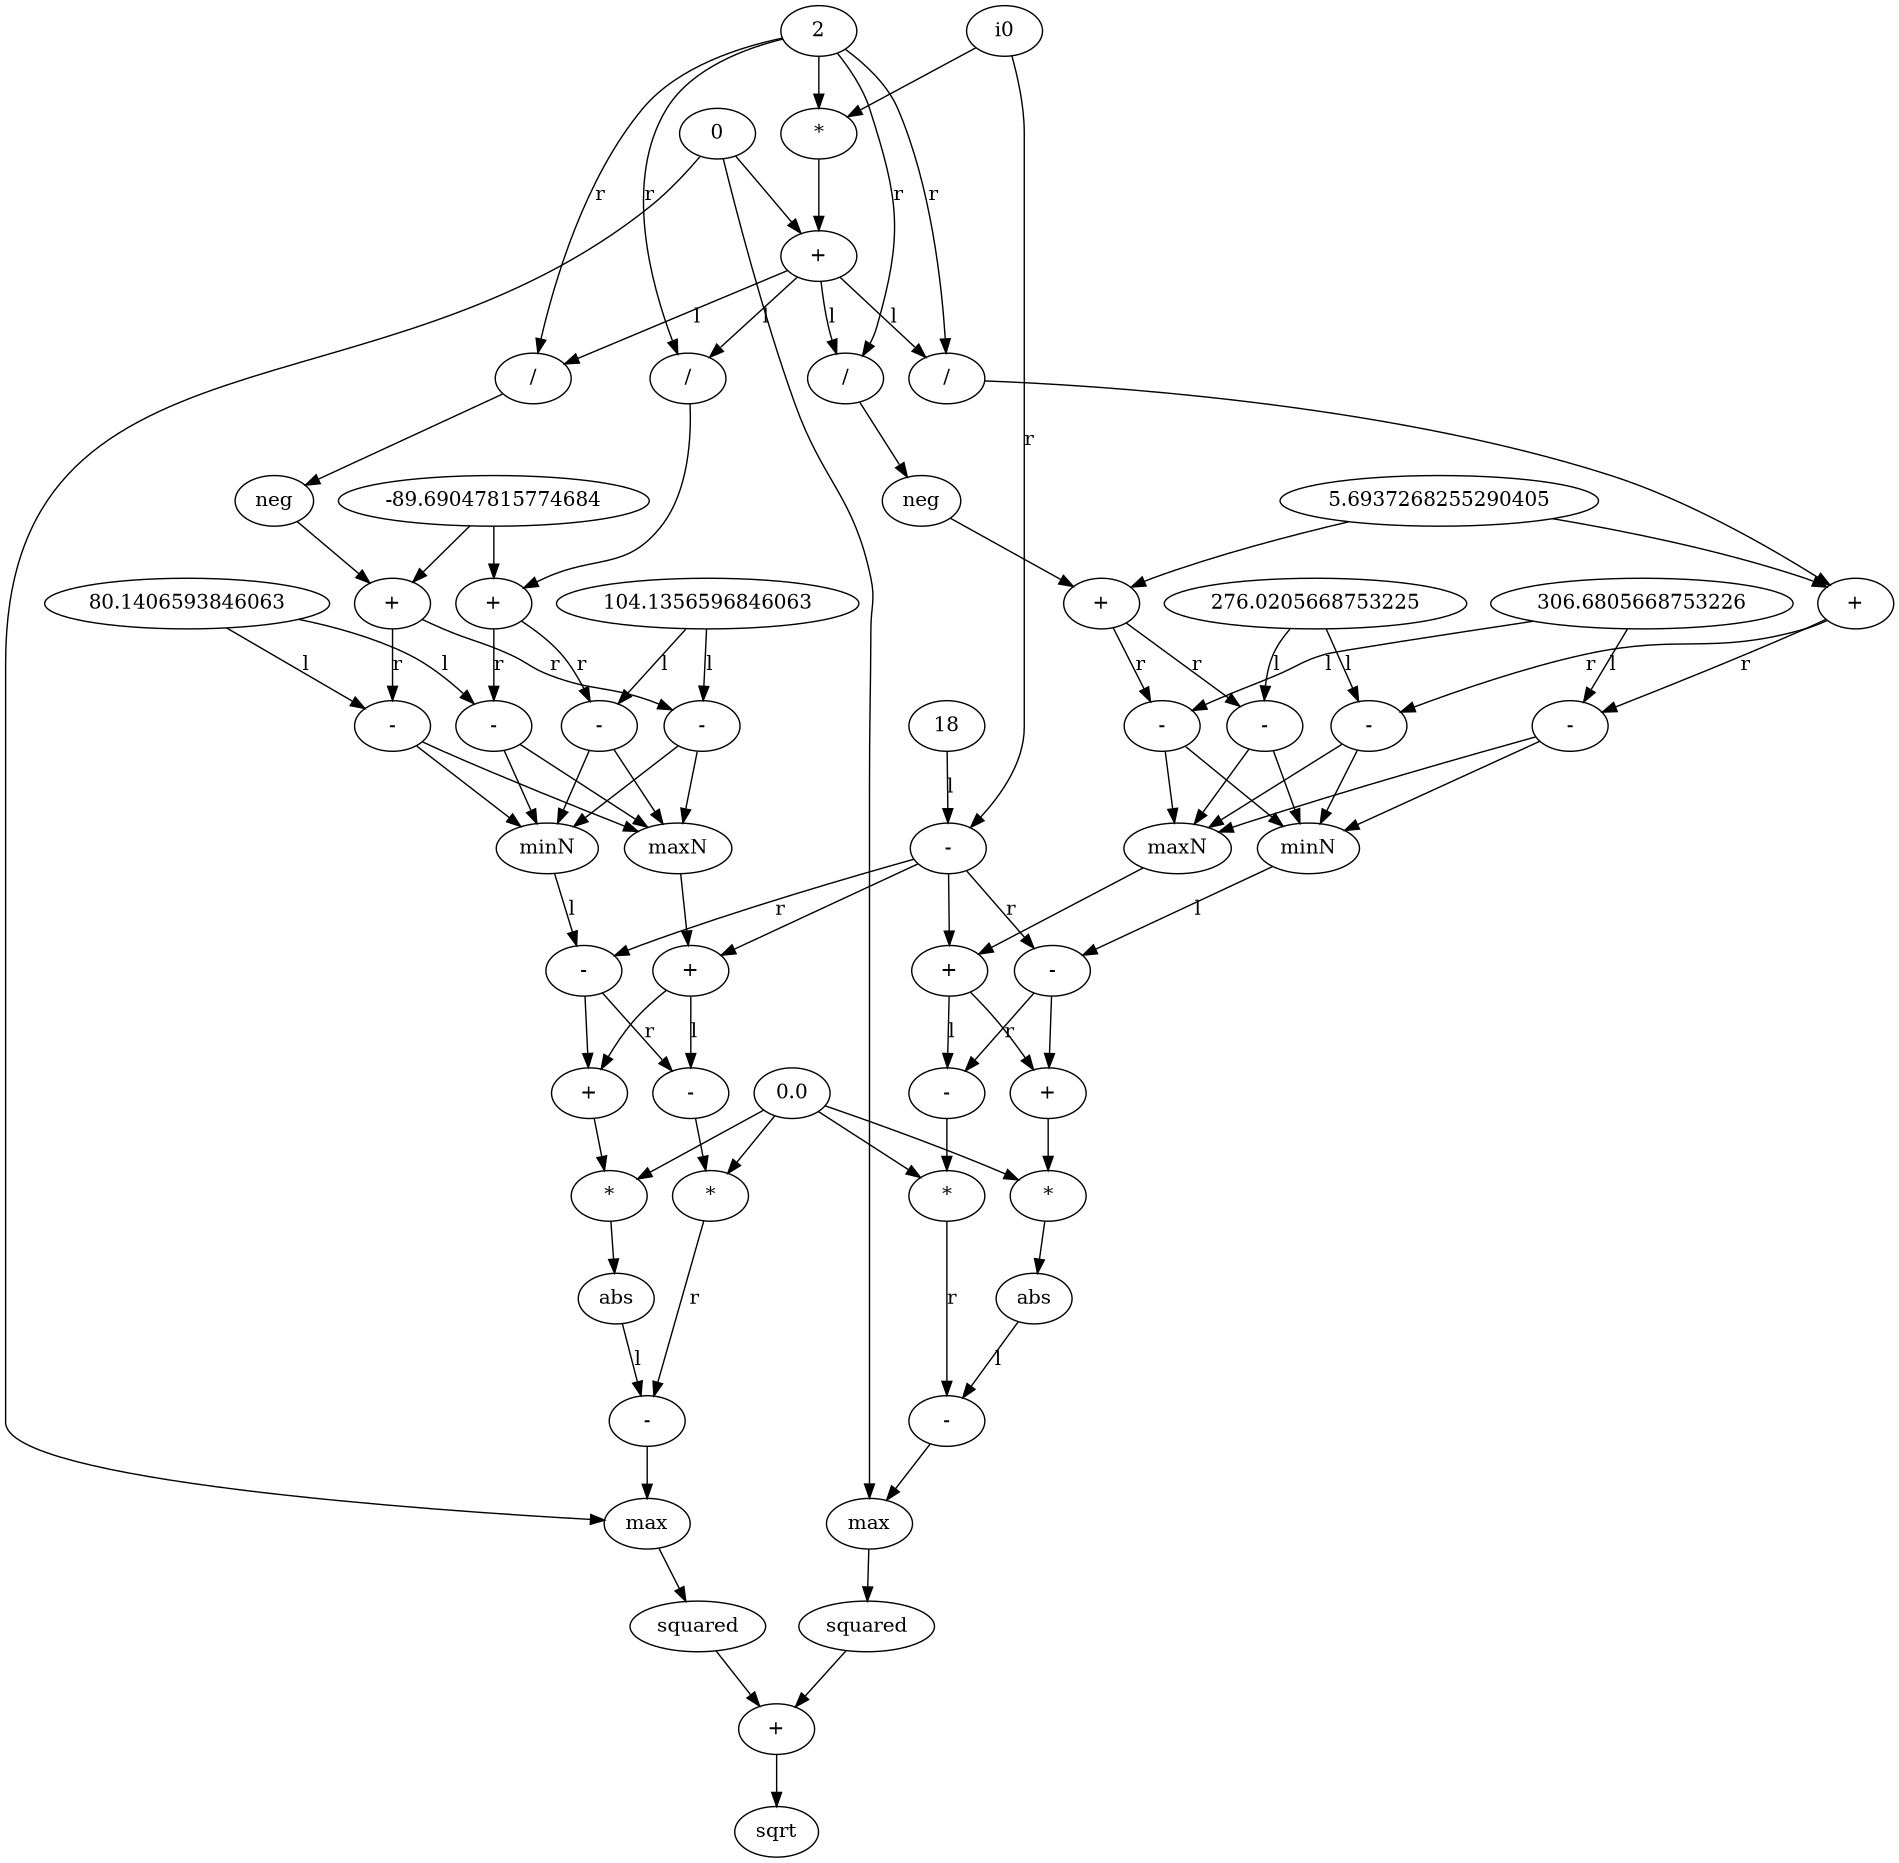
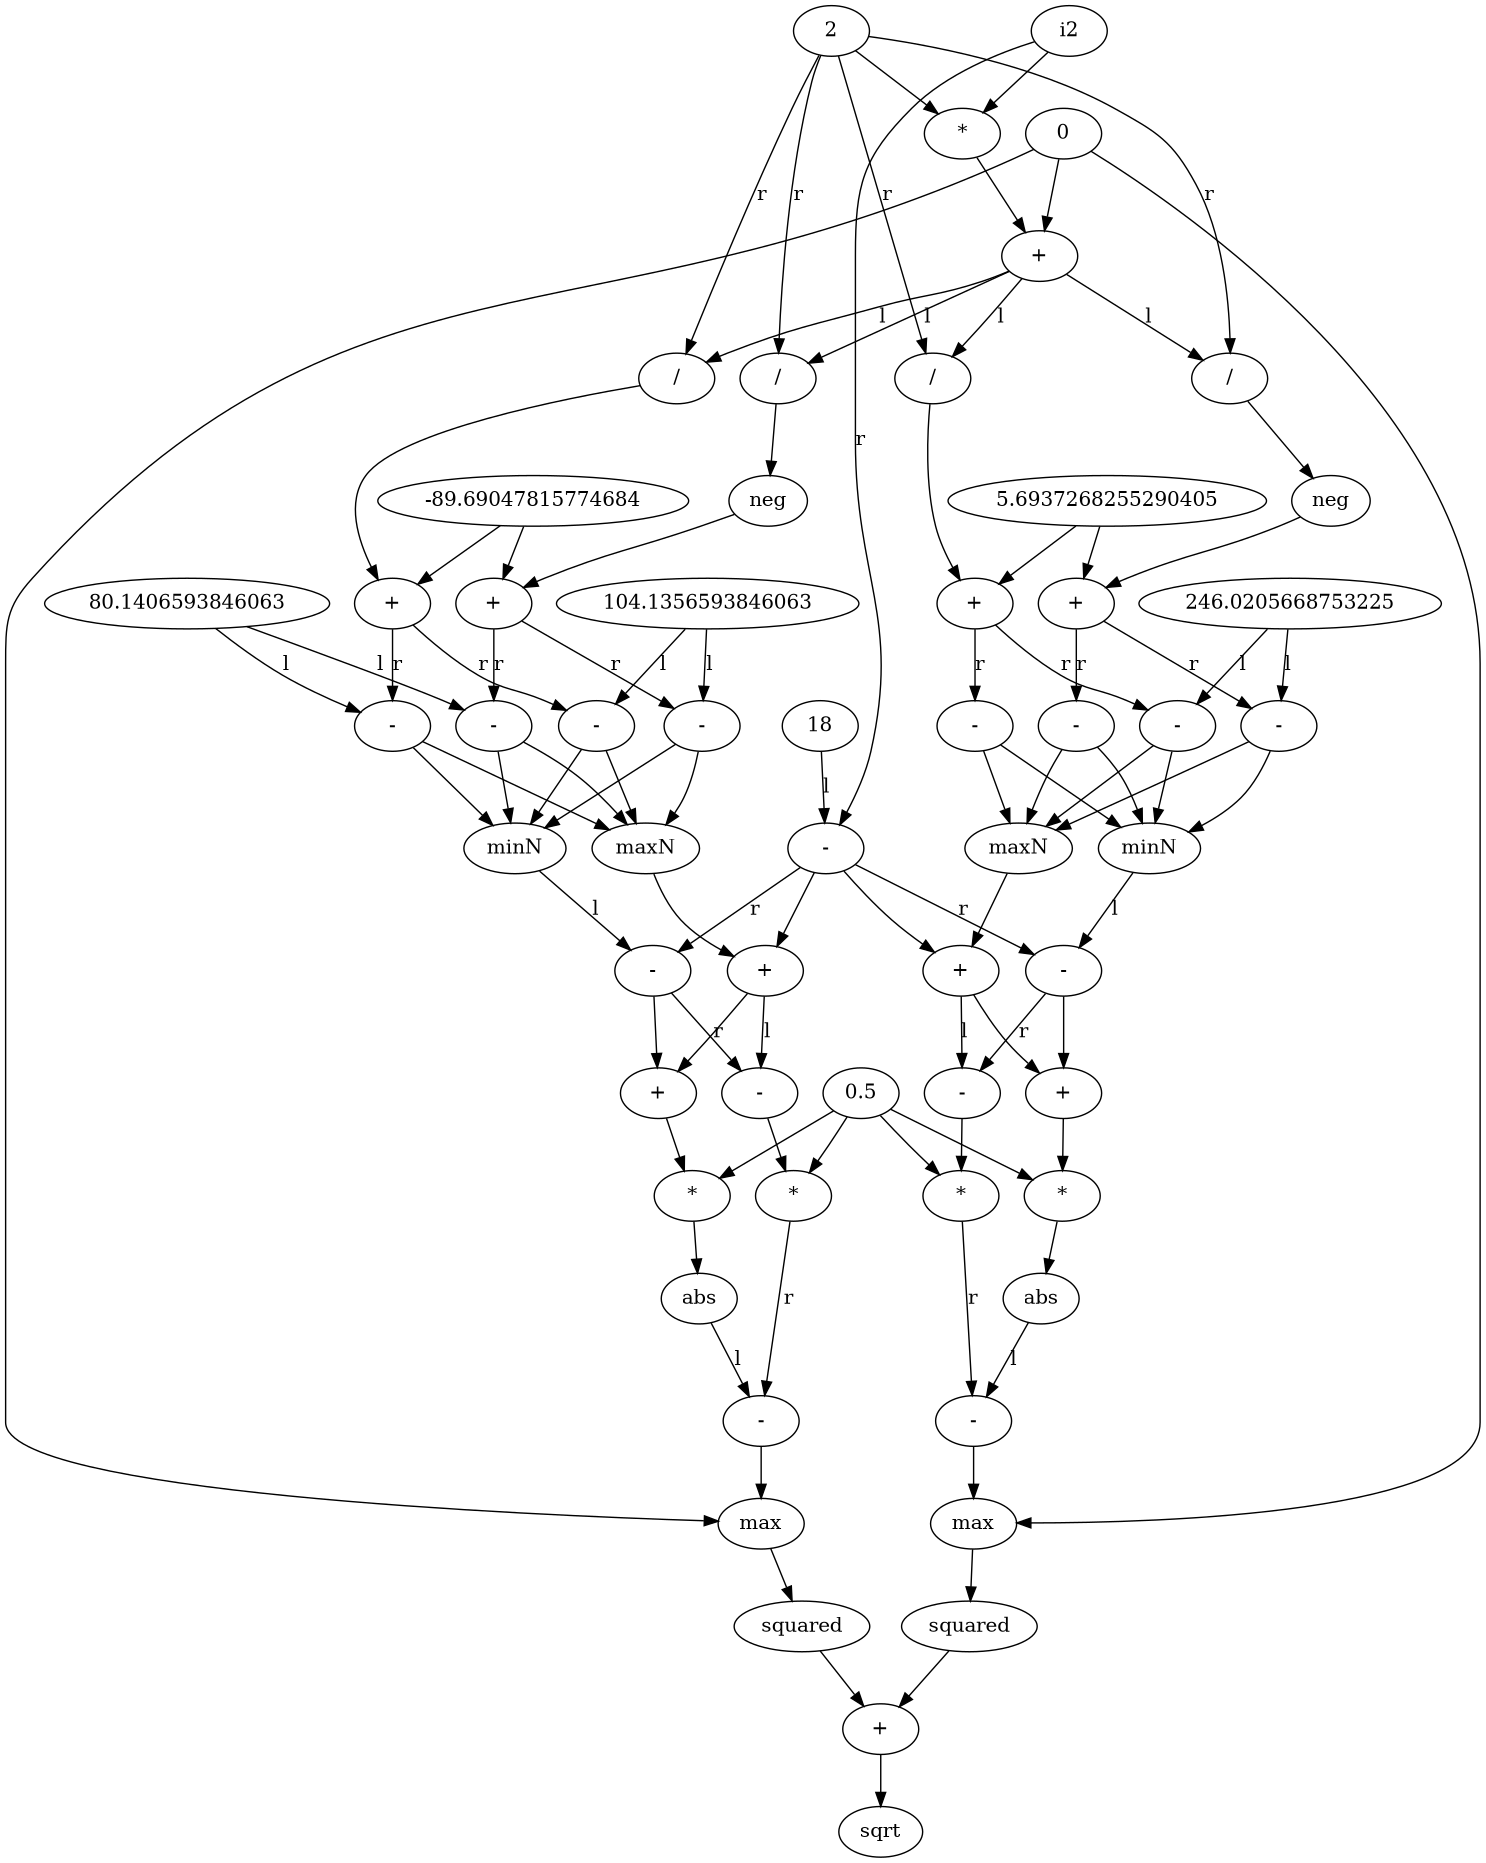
(1005, 31) -> (1069, 31)
(708, 604) -> (708, 604)
(1315, 604) -> (1290, 604)
(1642, 604) -> none
(792, 1093) -> (861, 1093)
